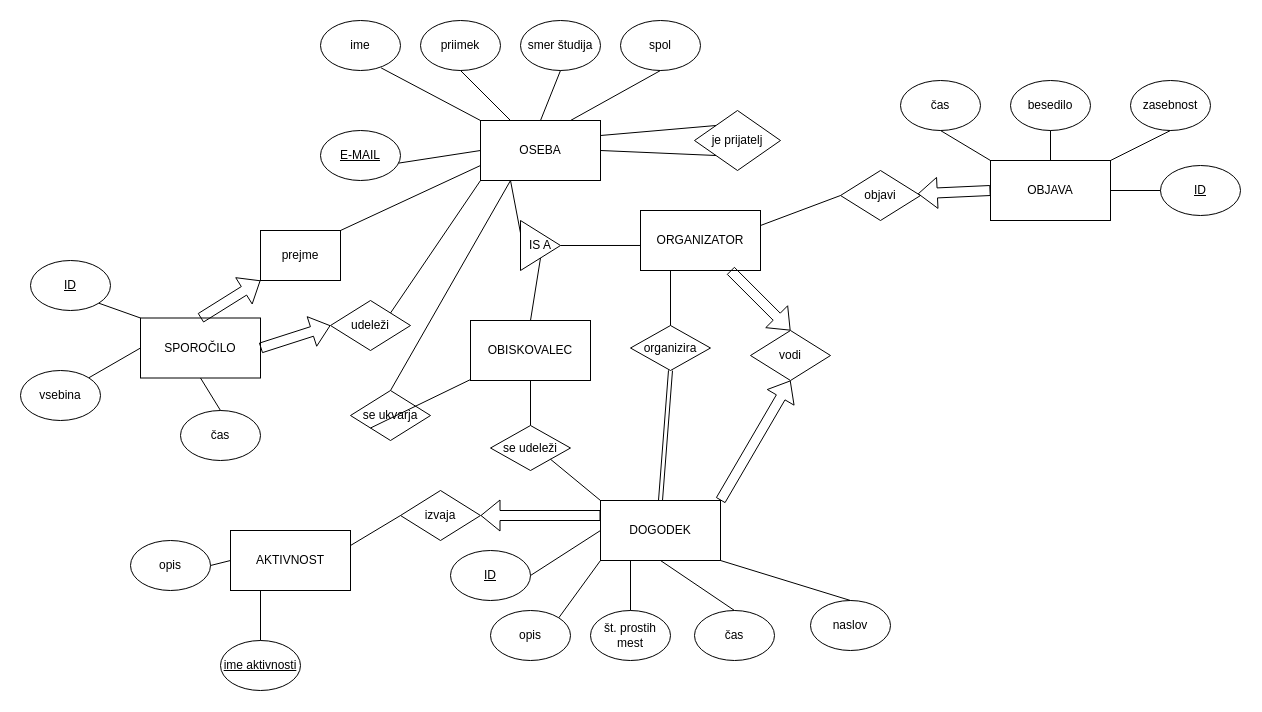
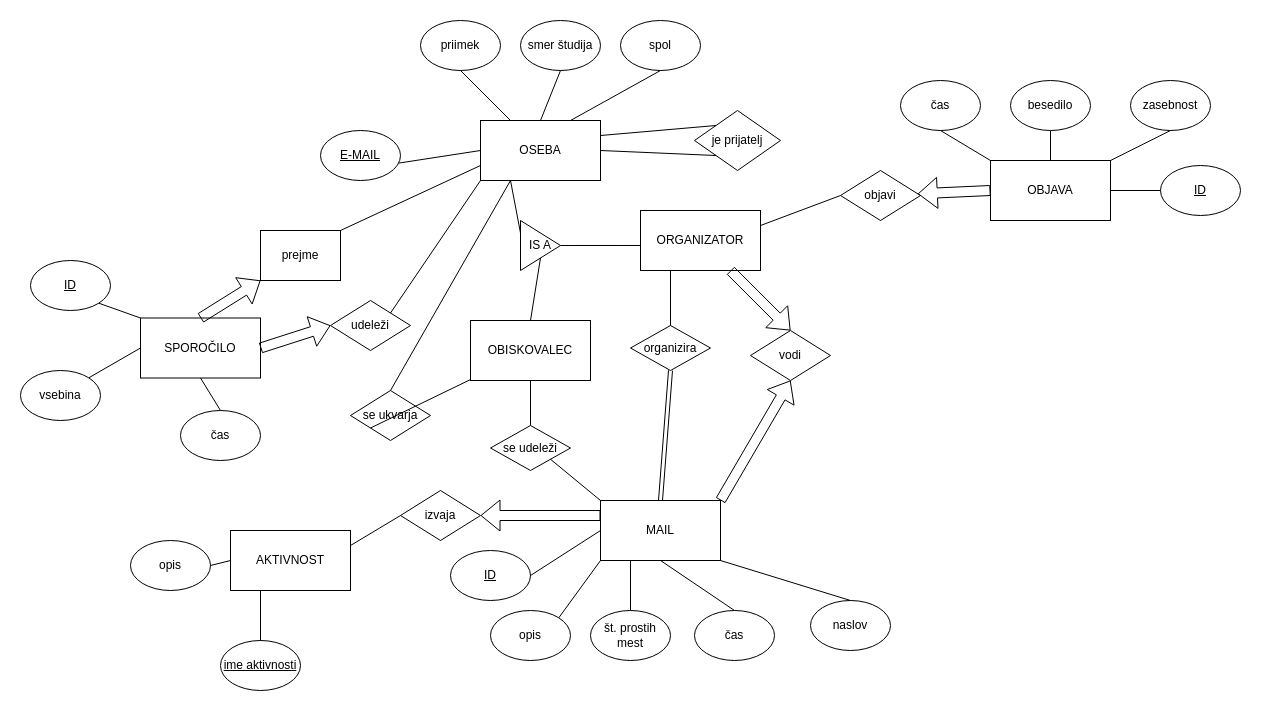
(361, 46) -> none
(431, 94) -> none
(661, 531) -> (661, 531)
